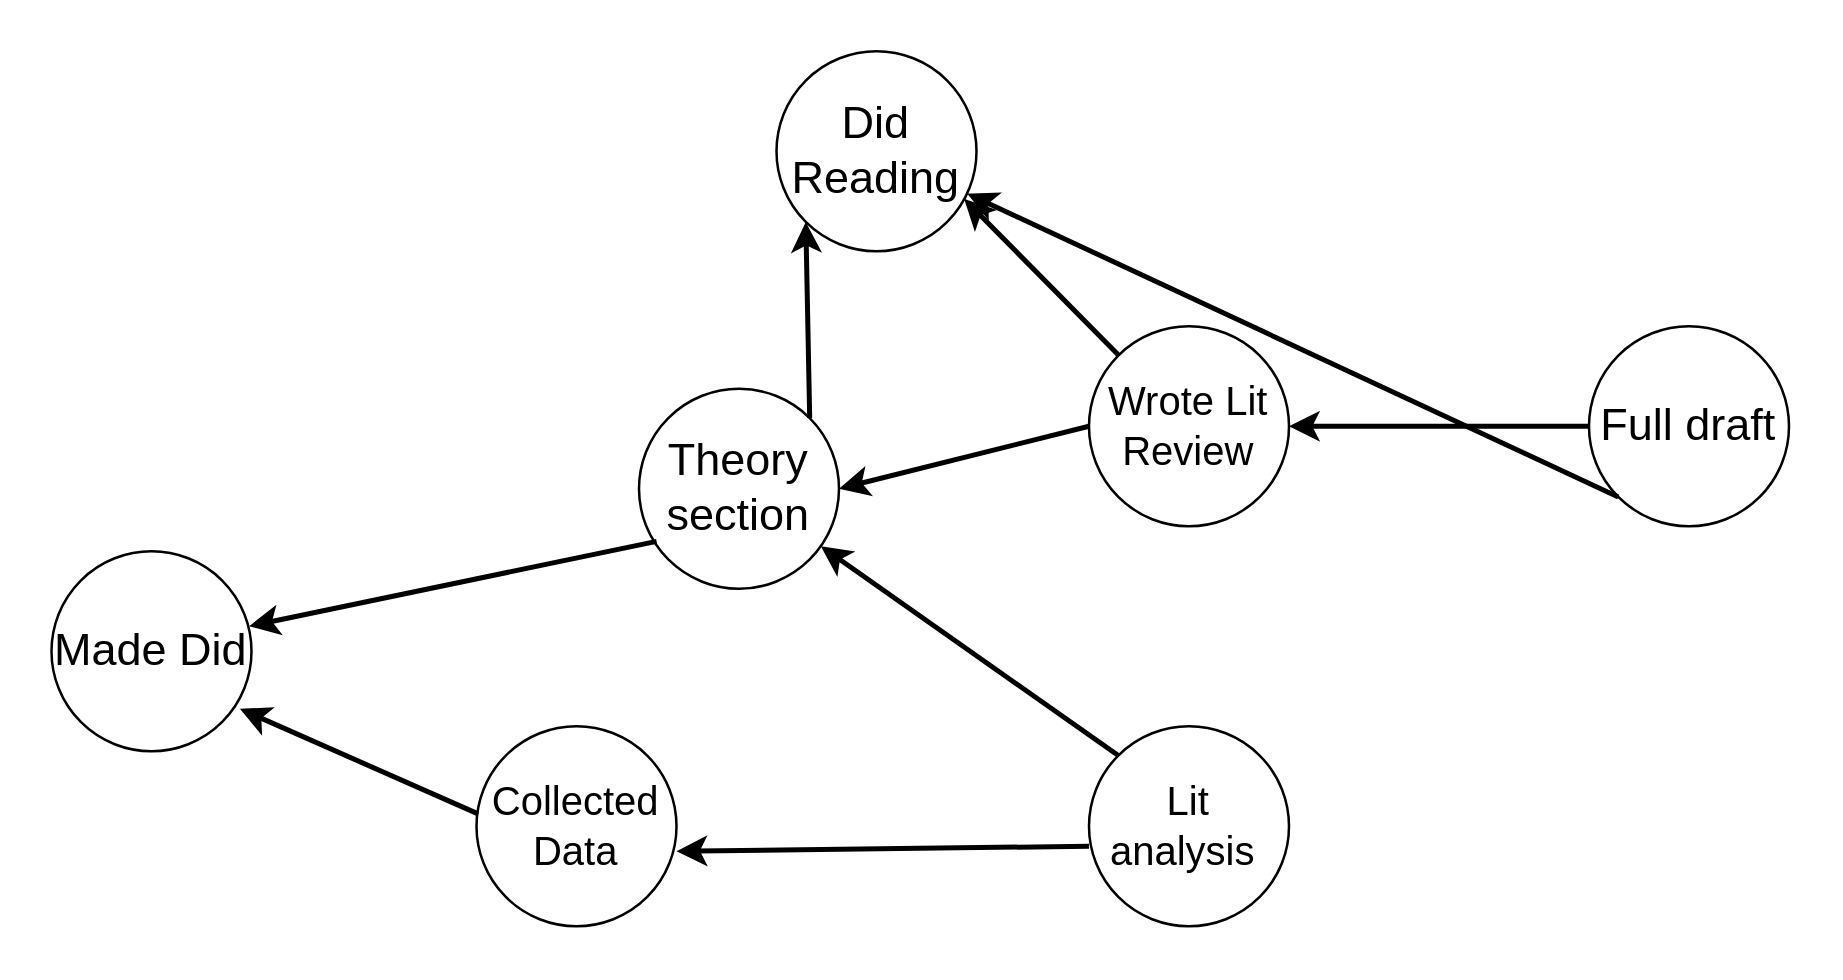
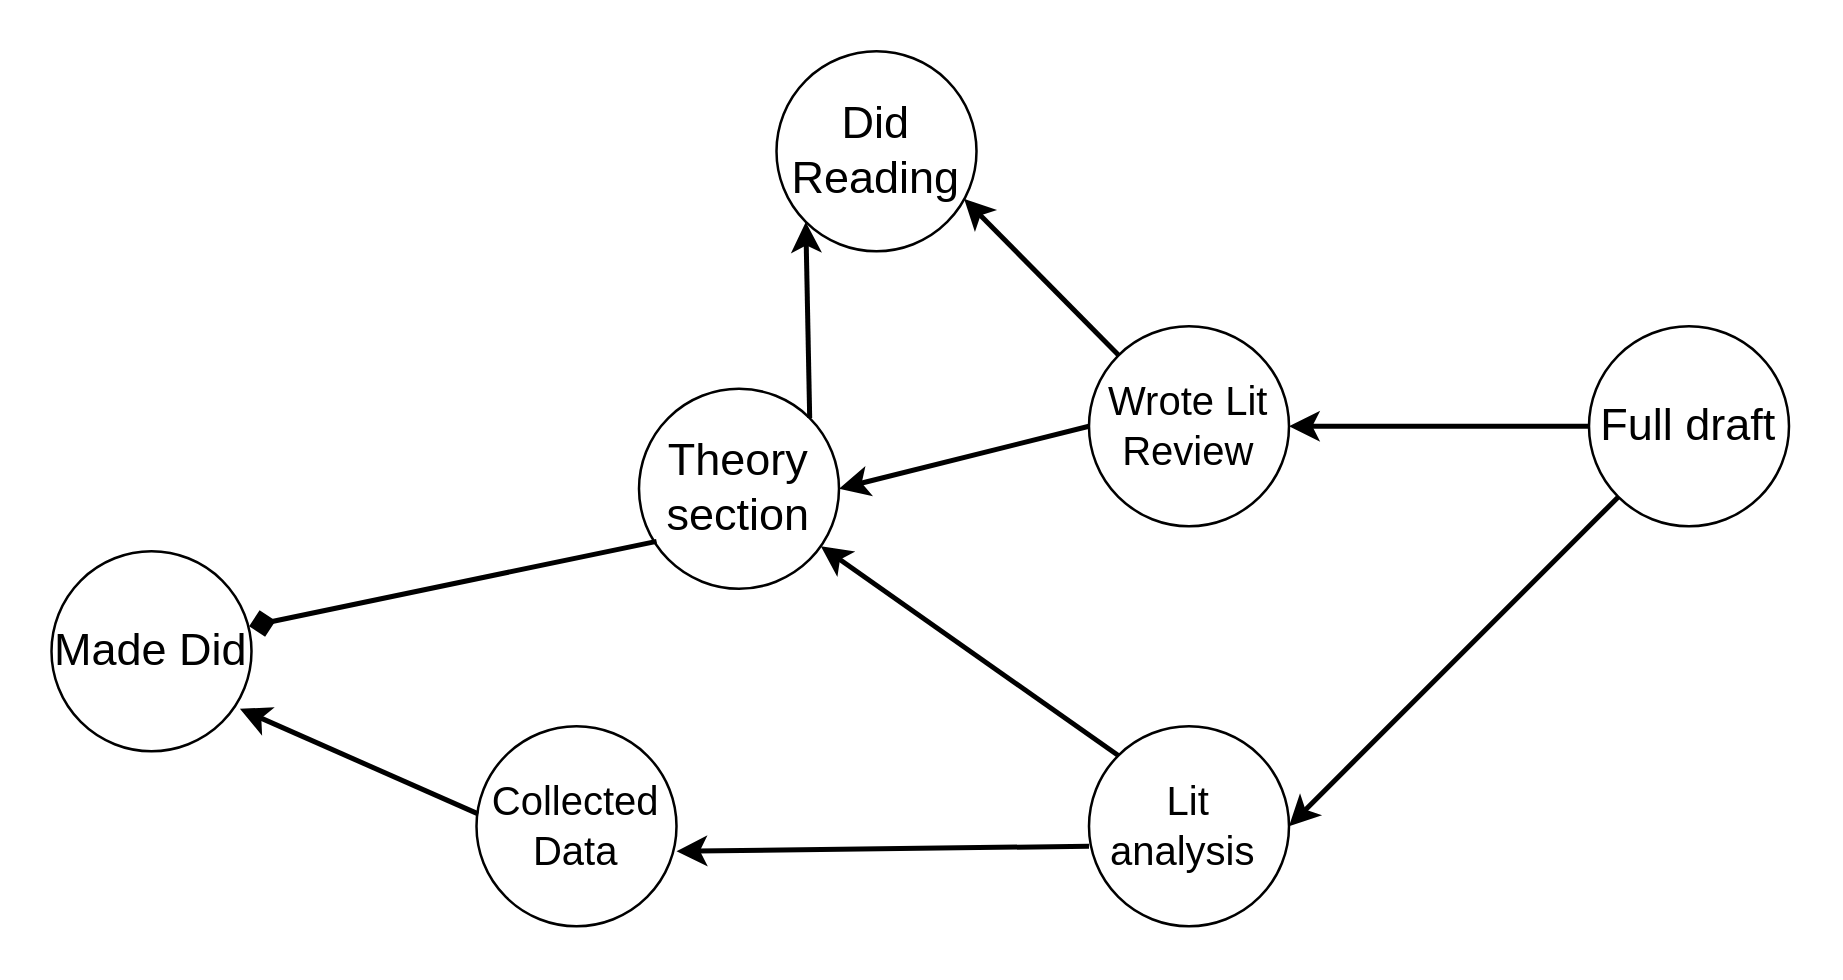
(1221, 312) -> (1461, 654)
(271, 622) -> (325, 610)
